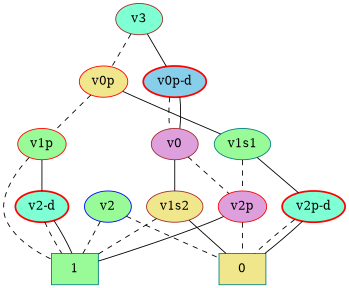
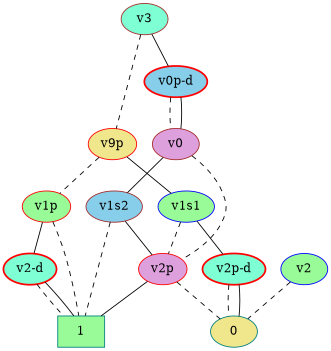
(104, 82) -> (112, 144)
(242, 144) -> (186, 207)
(175, 207) -> (114, 207)
(92, 237) -> none
(208, 237) -> (139, 238)
(242, 269) -> (234, 332)
